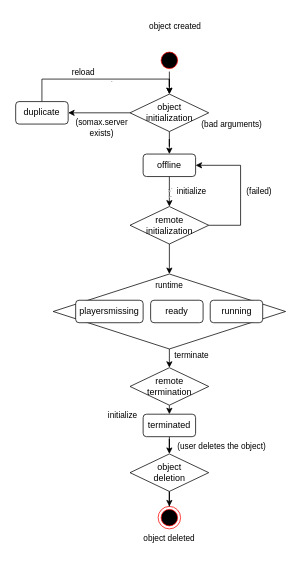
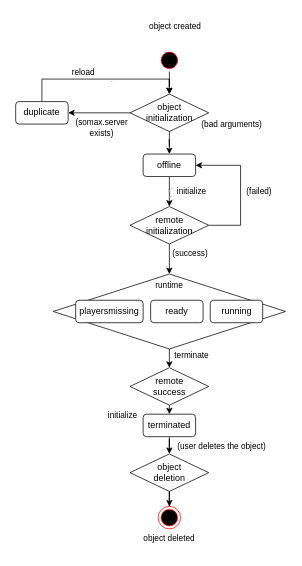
none -> (190, 254)
(170, 387) -> (170, 387)
